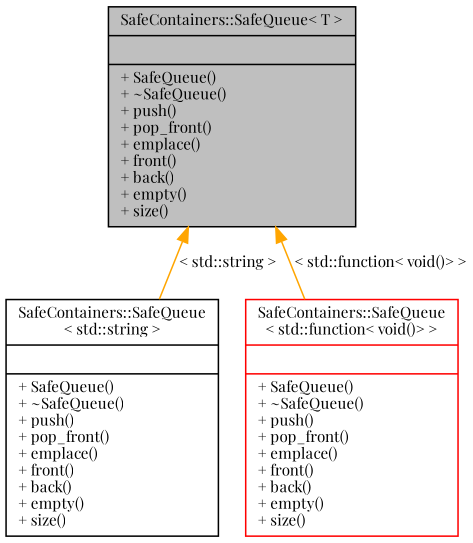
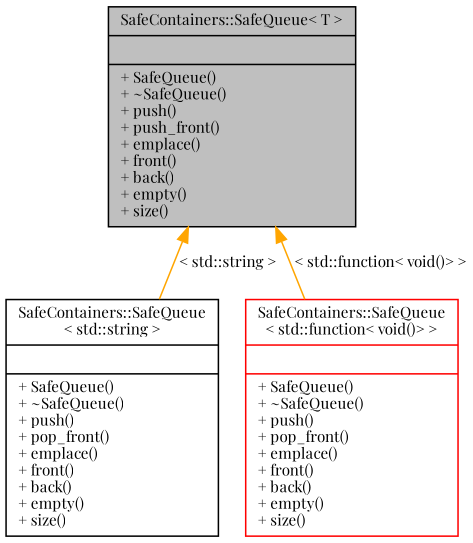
(167, 128) -> (171, 128)
